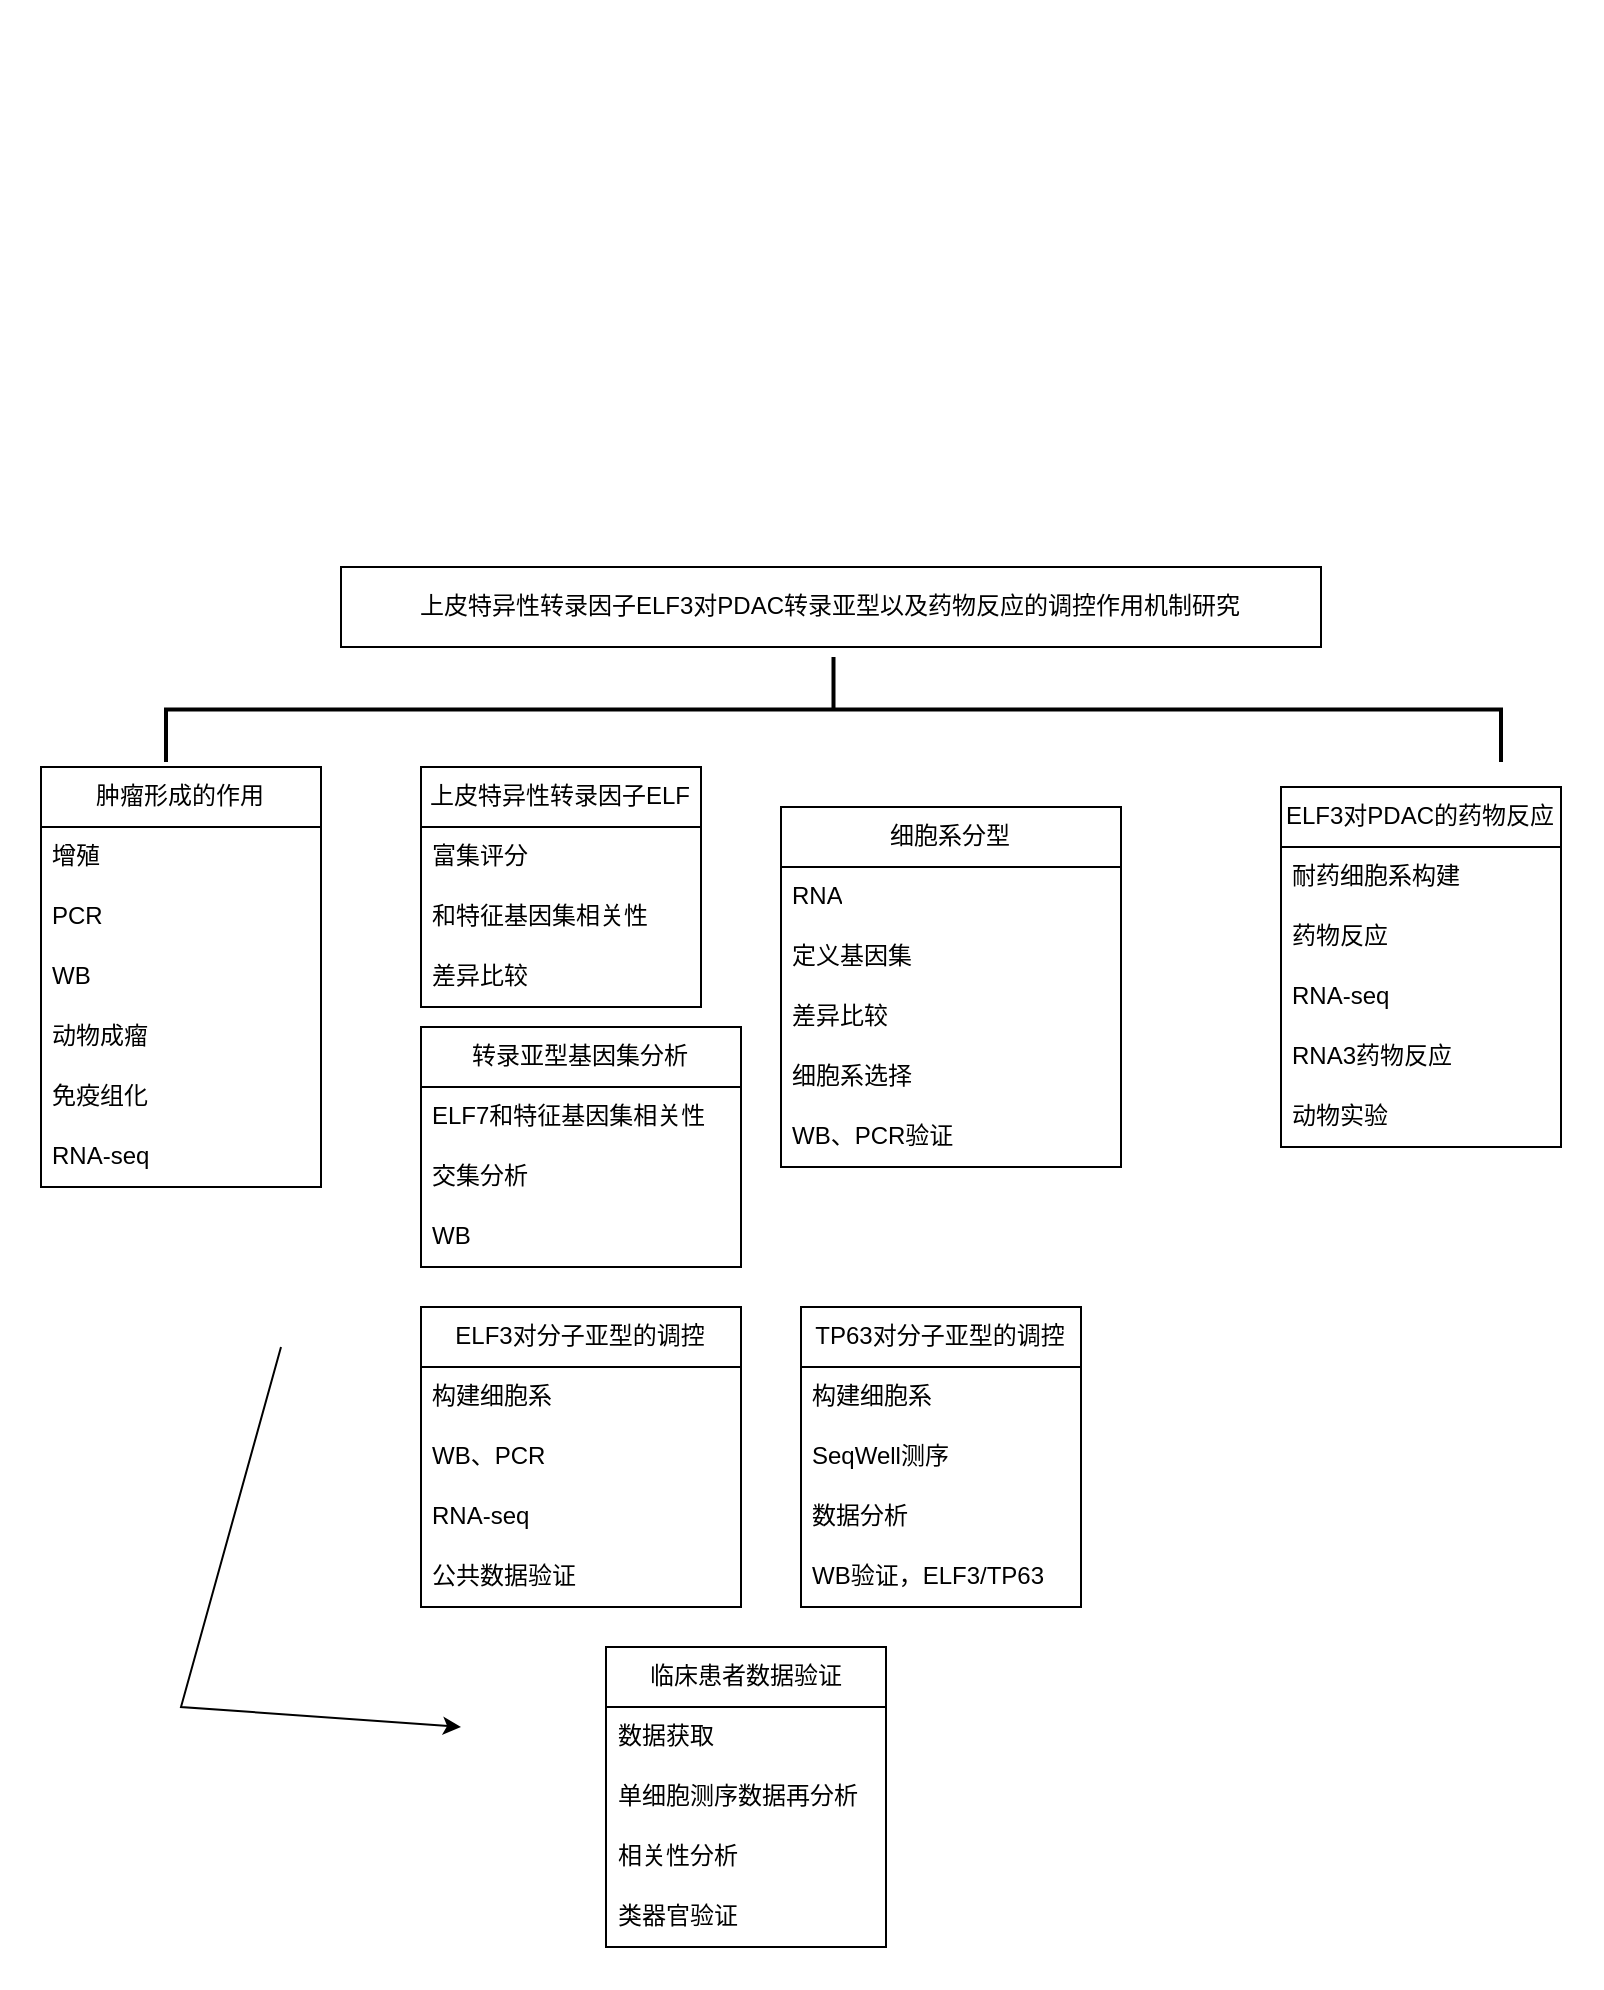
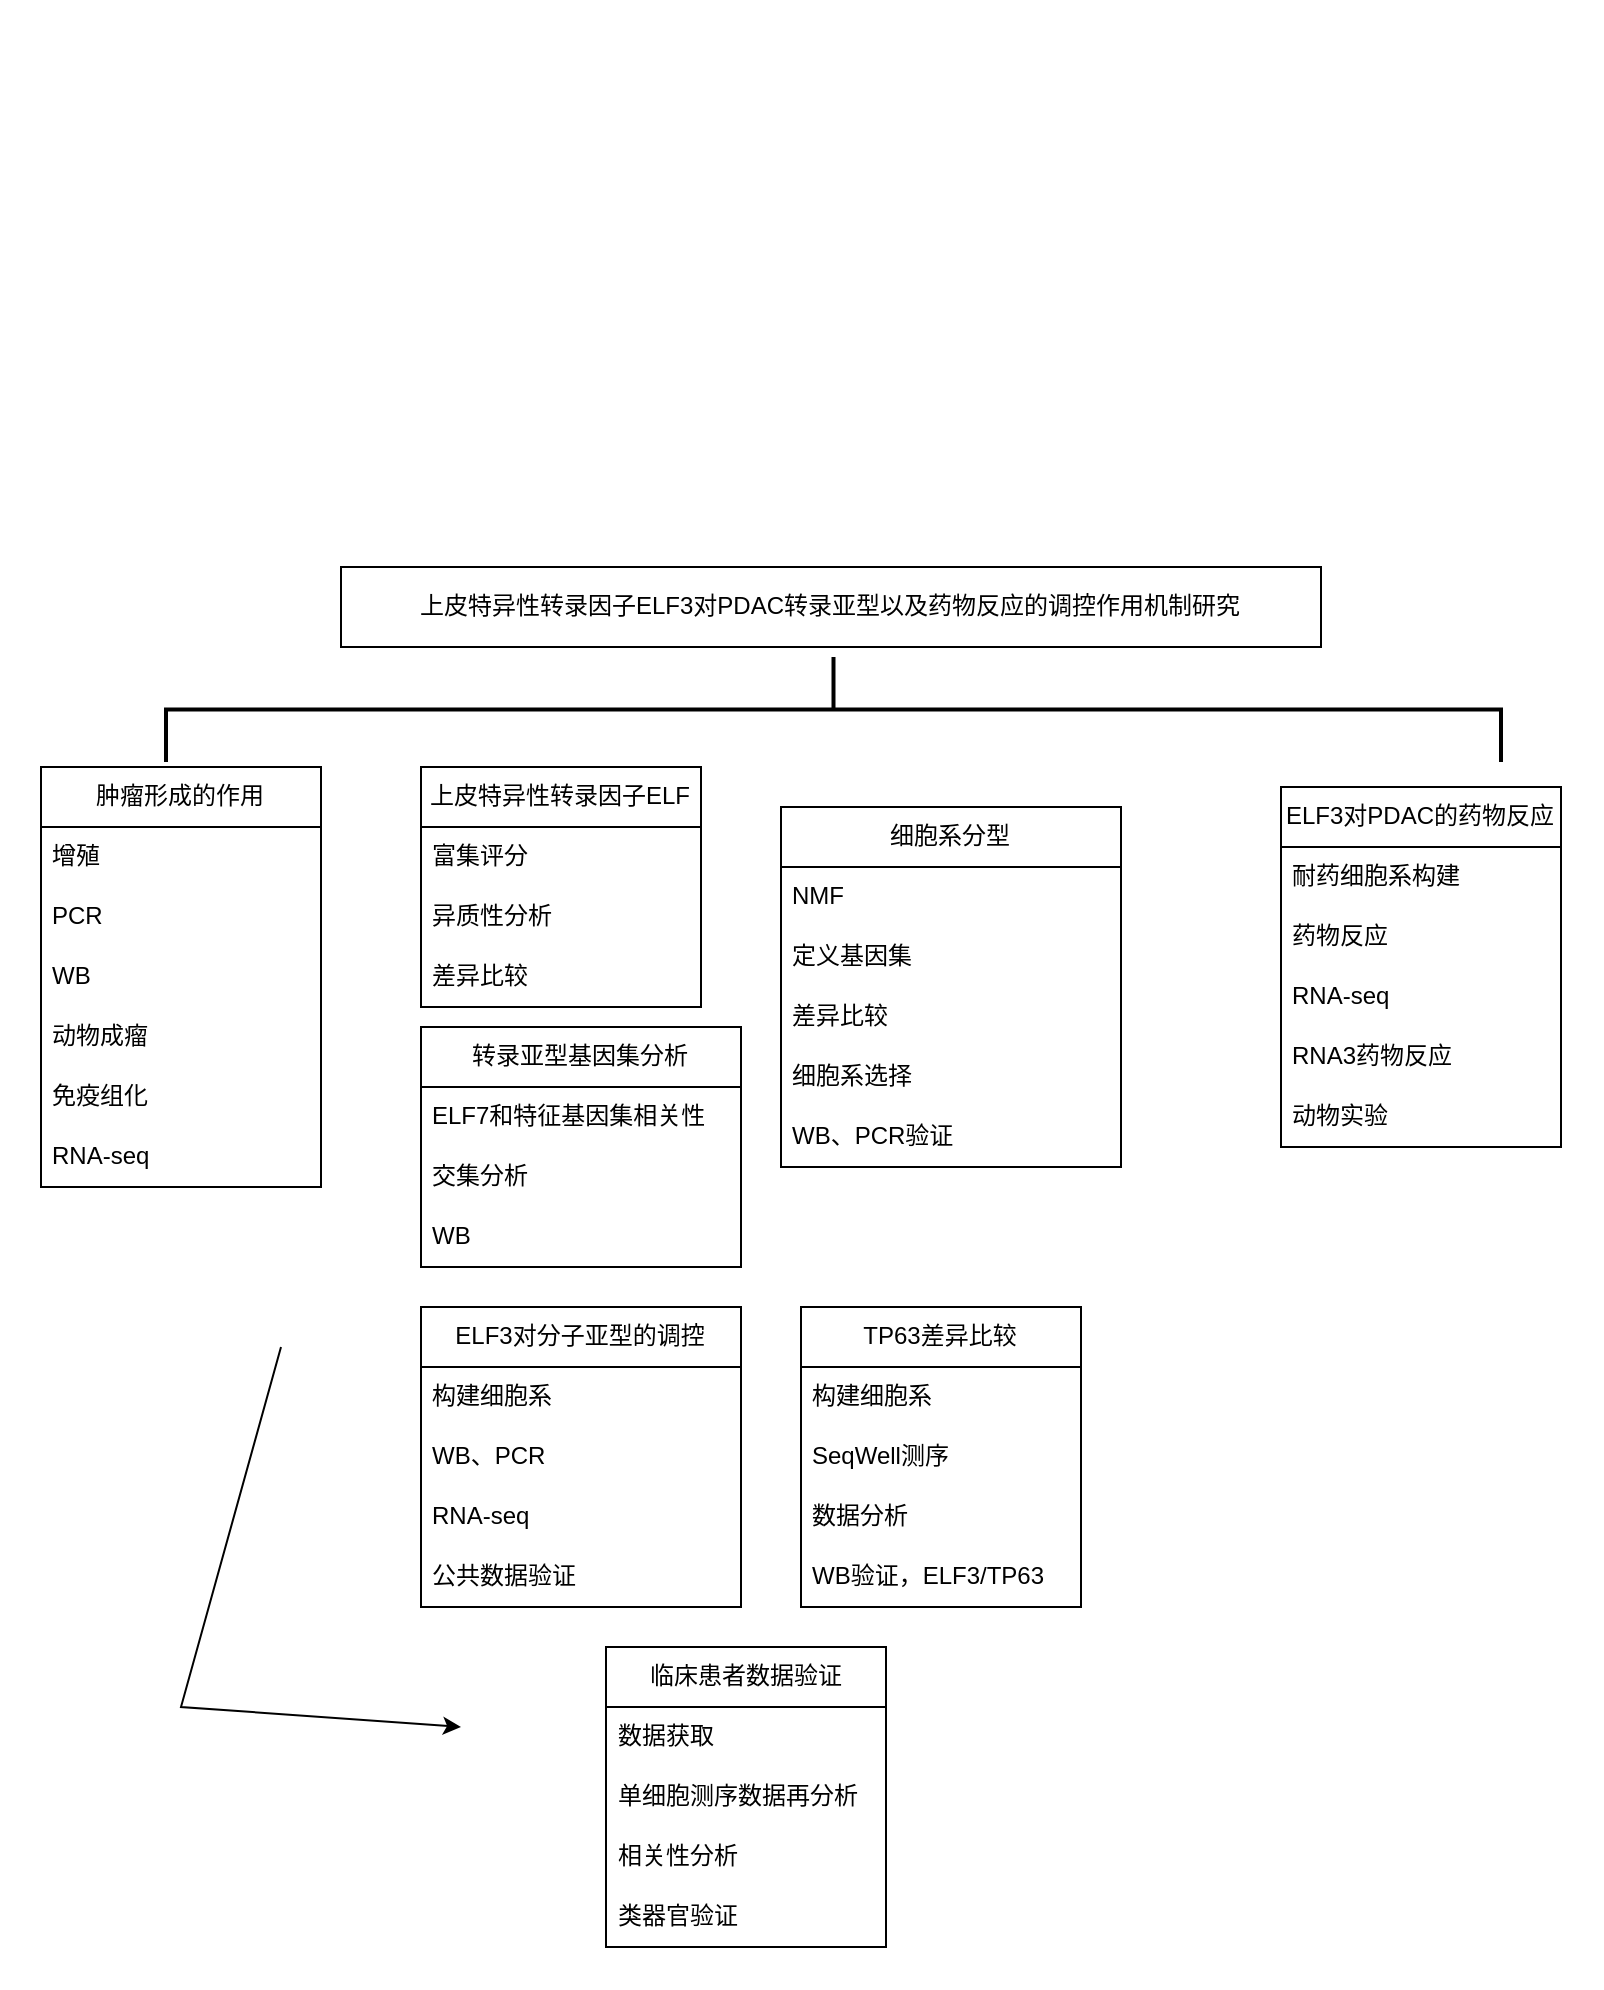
(813, 897) -> (813, 897)
(541, 917) -> (493, 917)
(941, 1337) -> (941, 1337)
